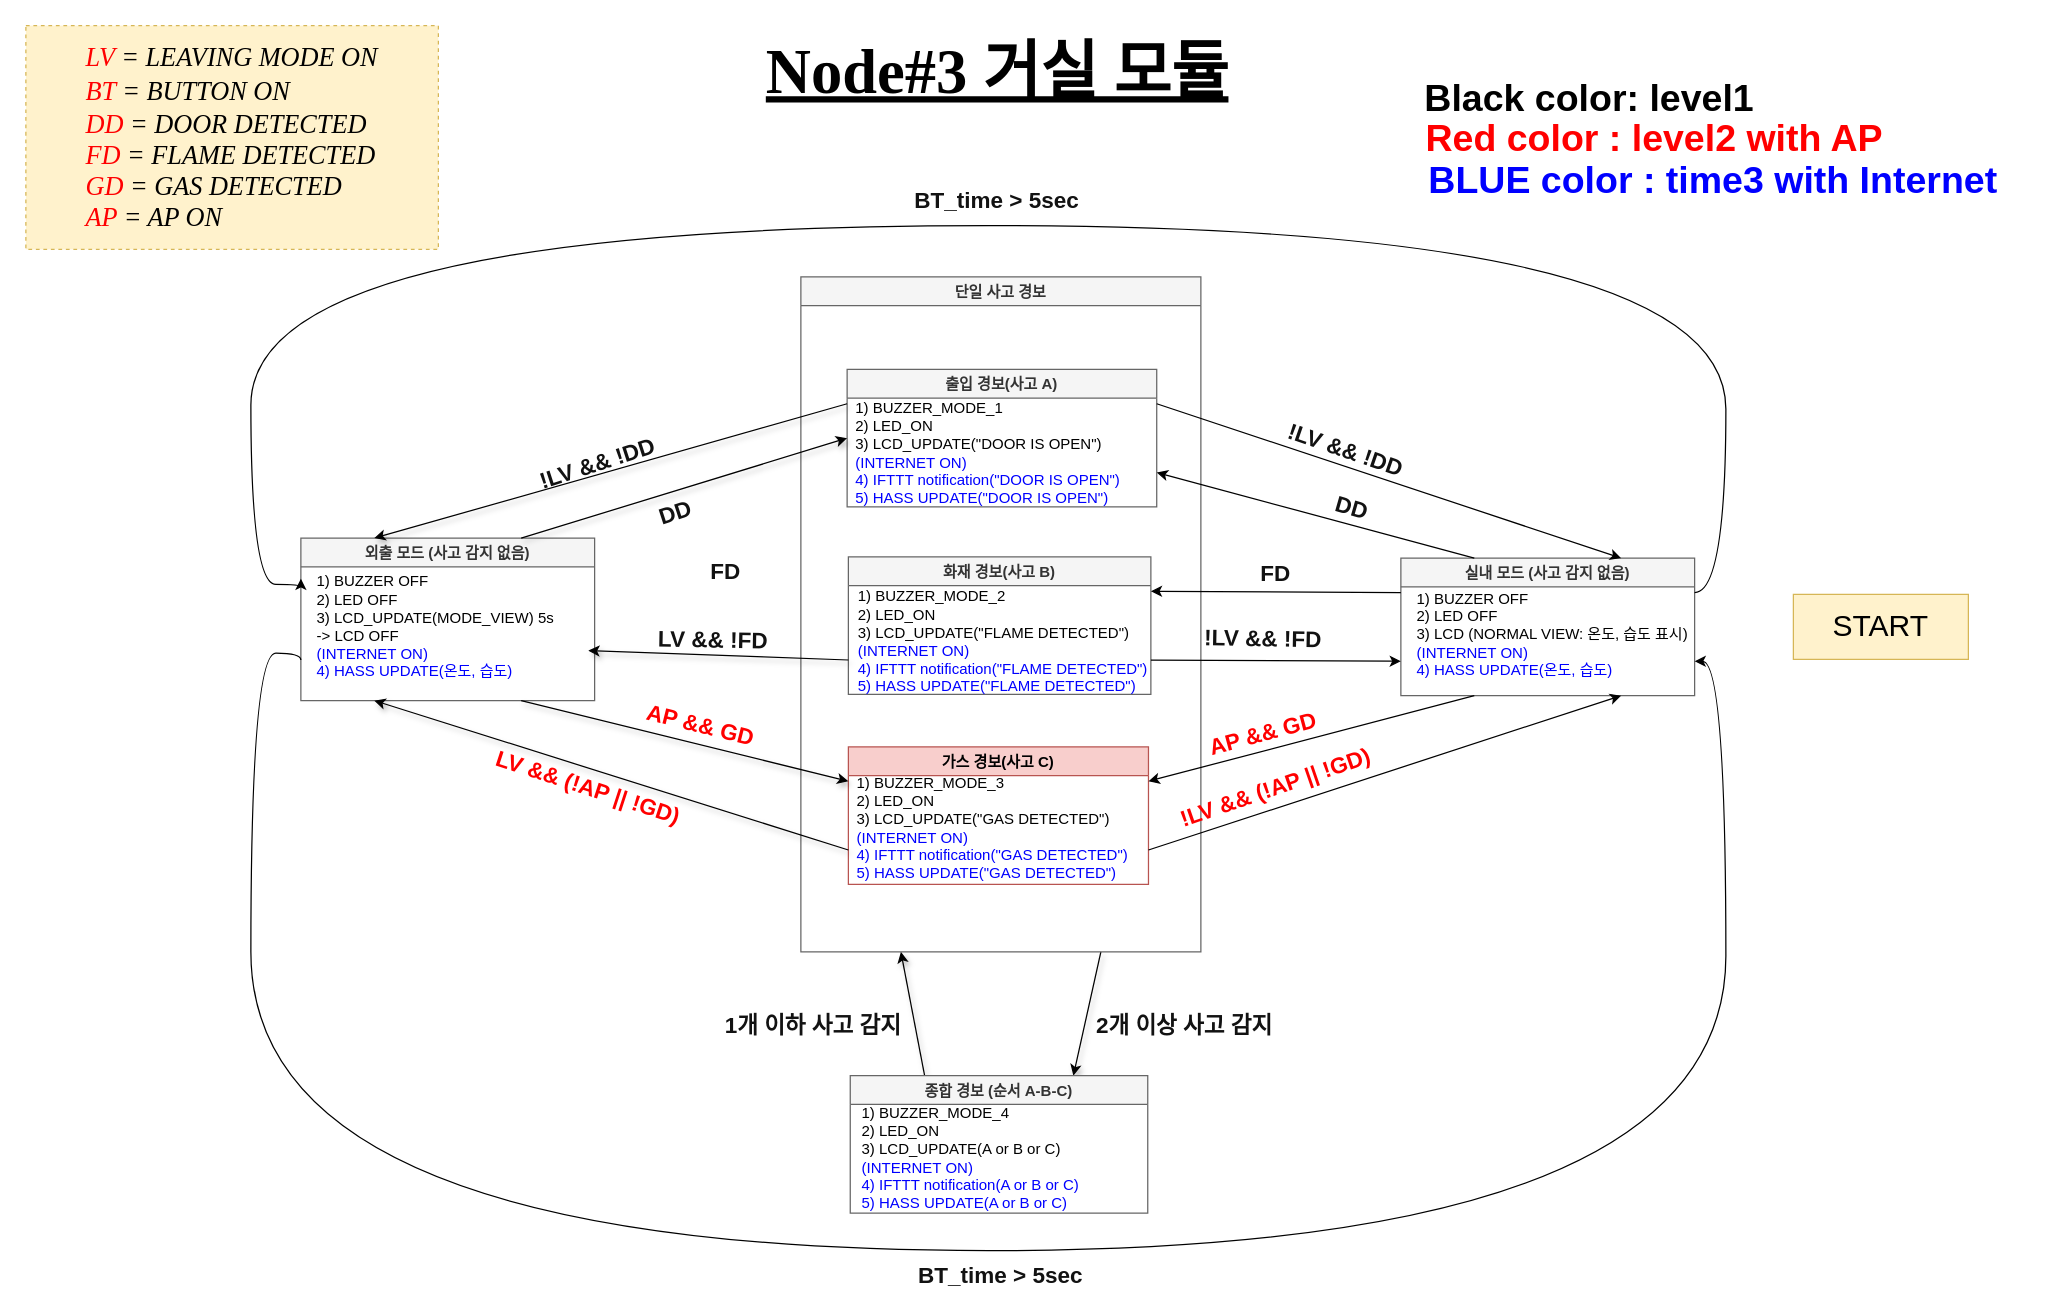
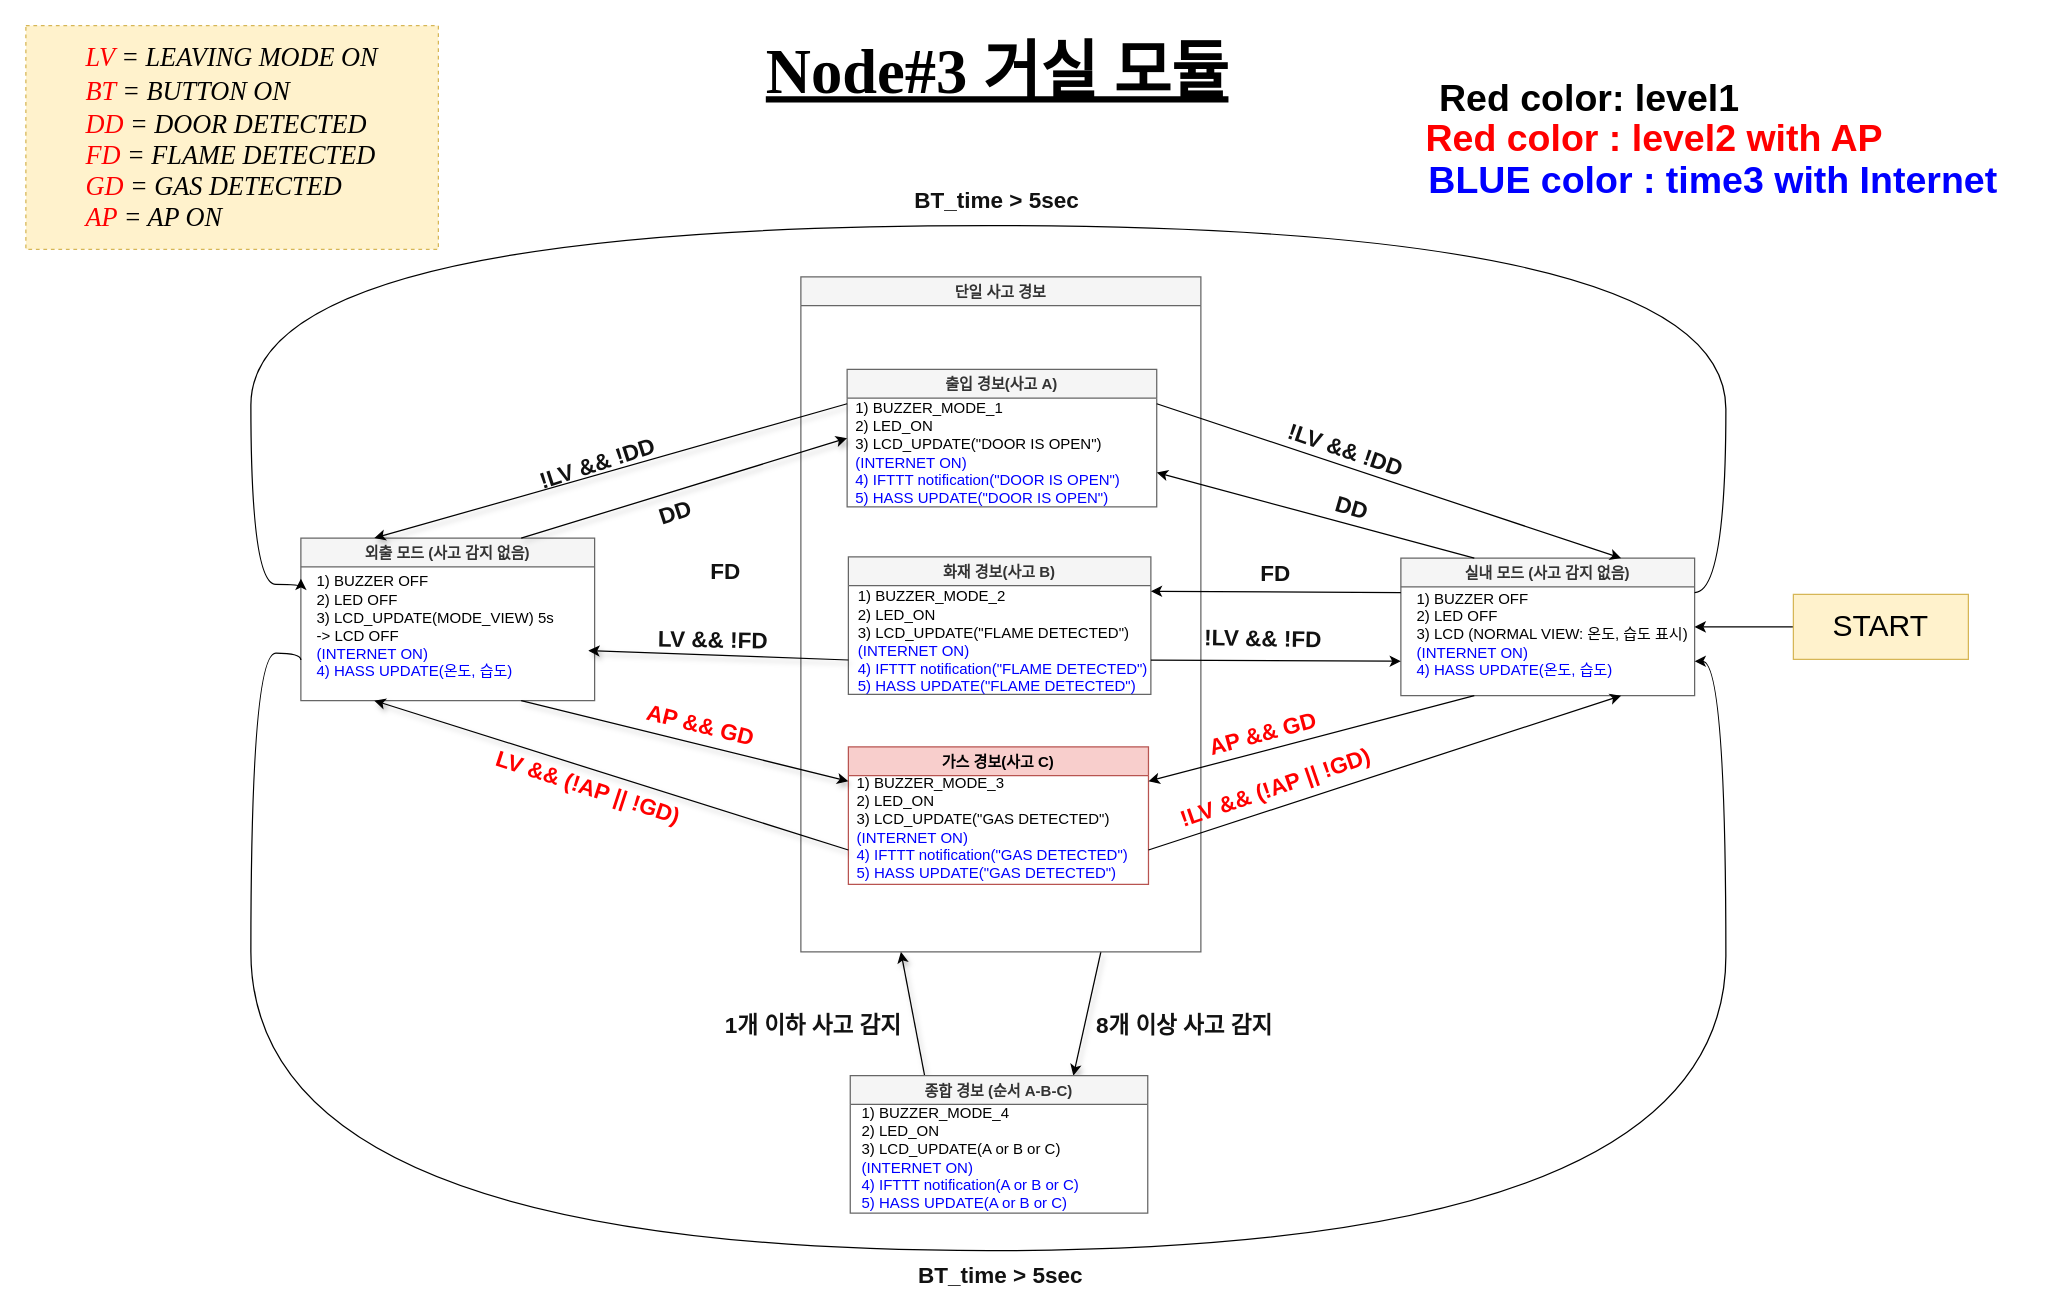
(1589, 98) -> (1589, 98)
none -> (1748, 627)
(1184, 1026) -> (1184, 1026)
